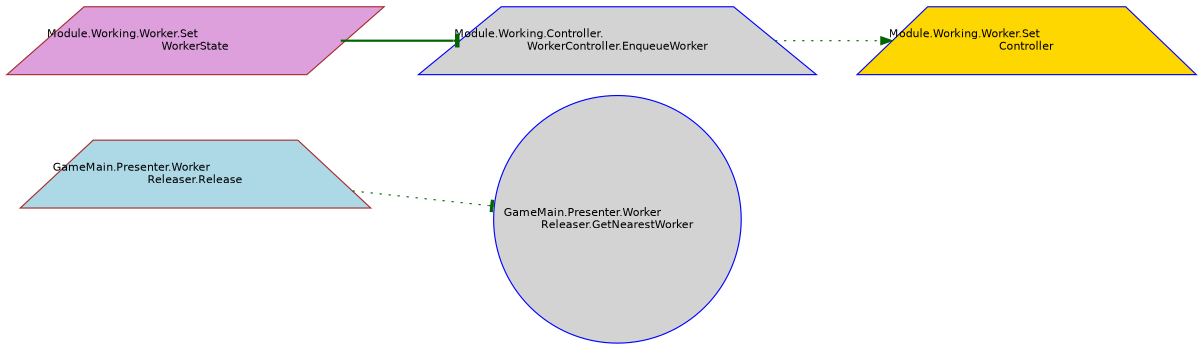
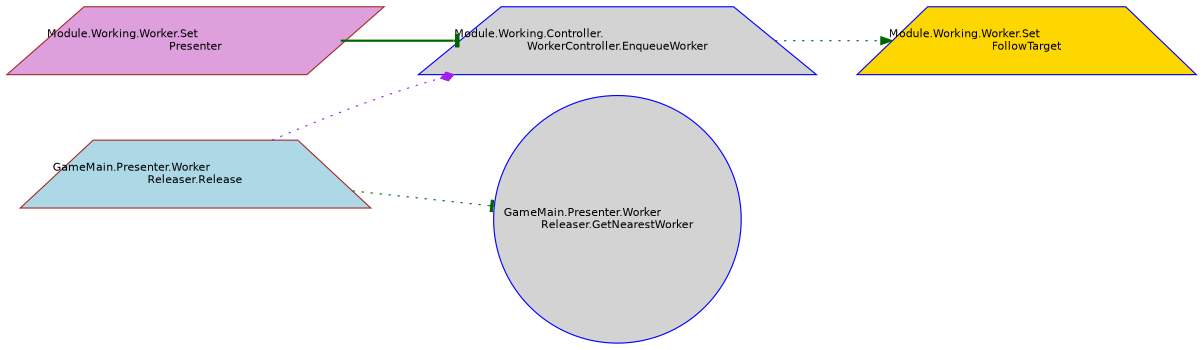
(195, 41) -> (195, 41)
(1027, 41) -> (1027, 41)
none -> (355, 107)
